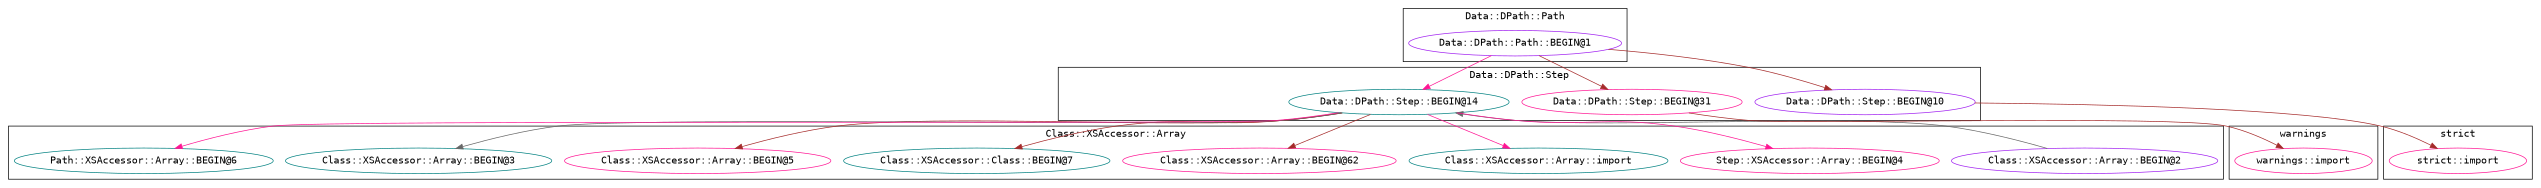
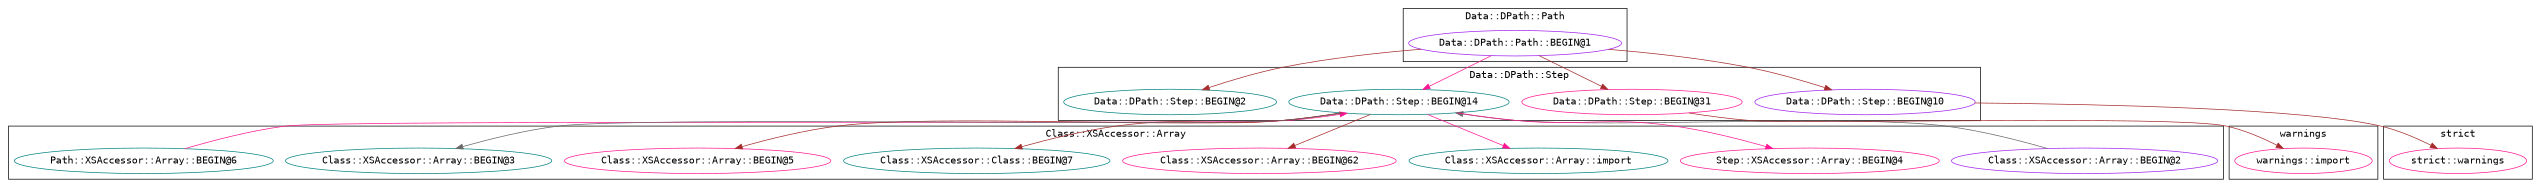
none -> (1170, 102)
(759, 122) -> (761, 122)
(2458, 161) -> (2458, 161)
